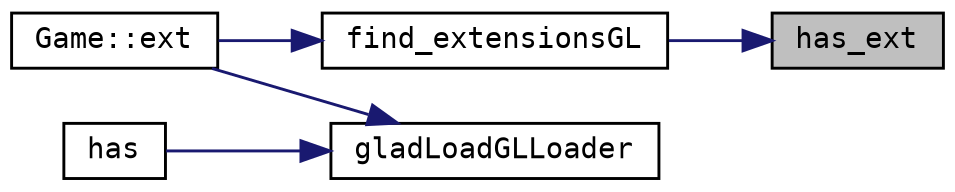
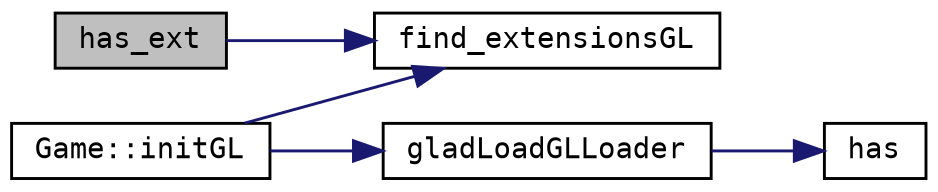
(115, 41) -> (141, 151)
(706, 41) -> (285, 41)
(233, 151) -> (753, 151)
